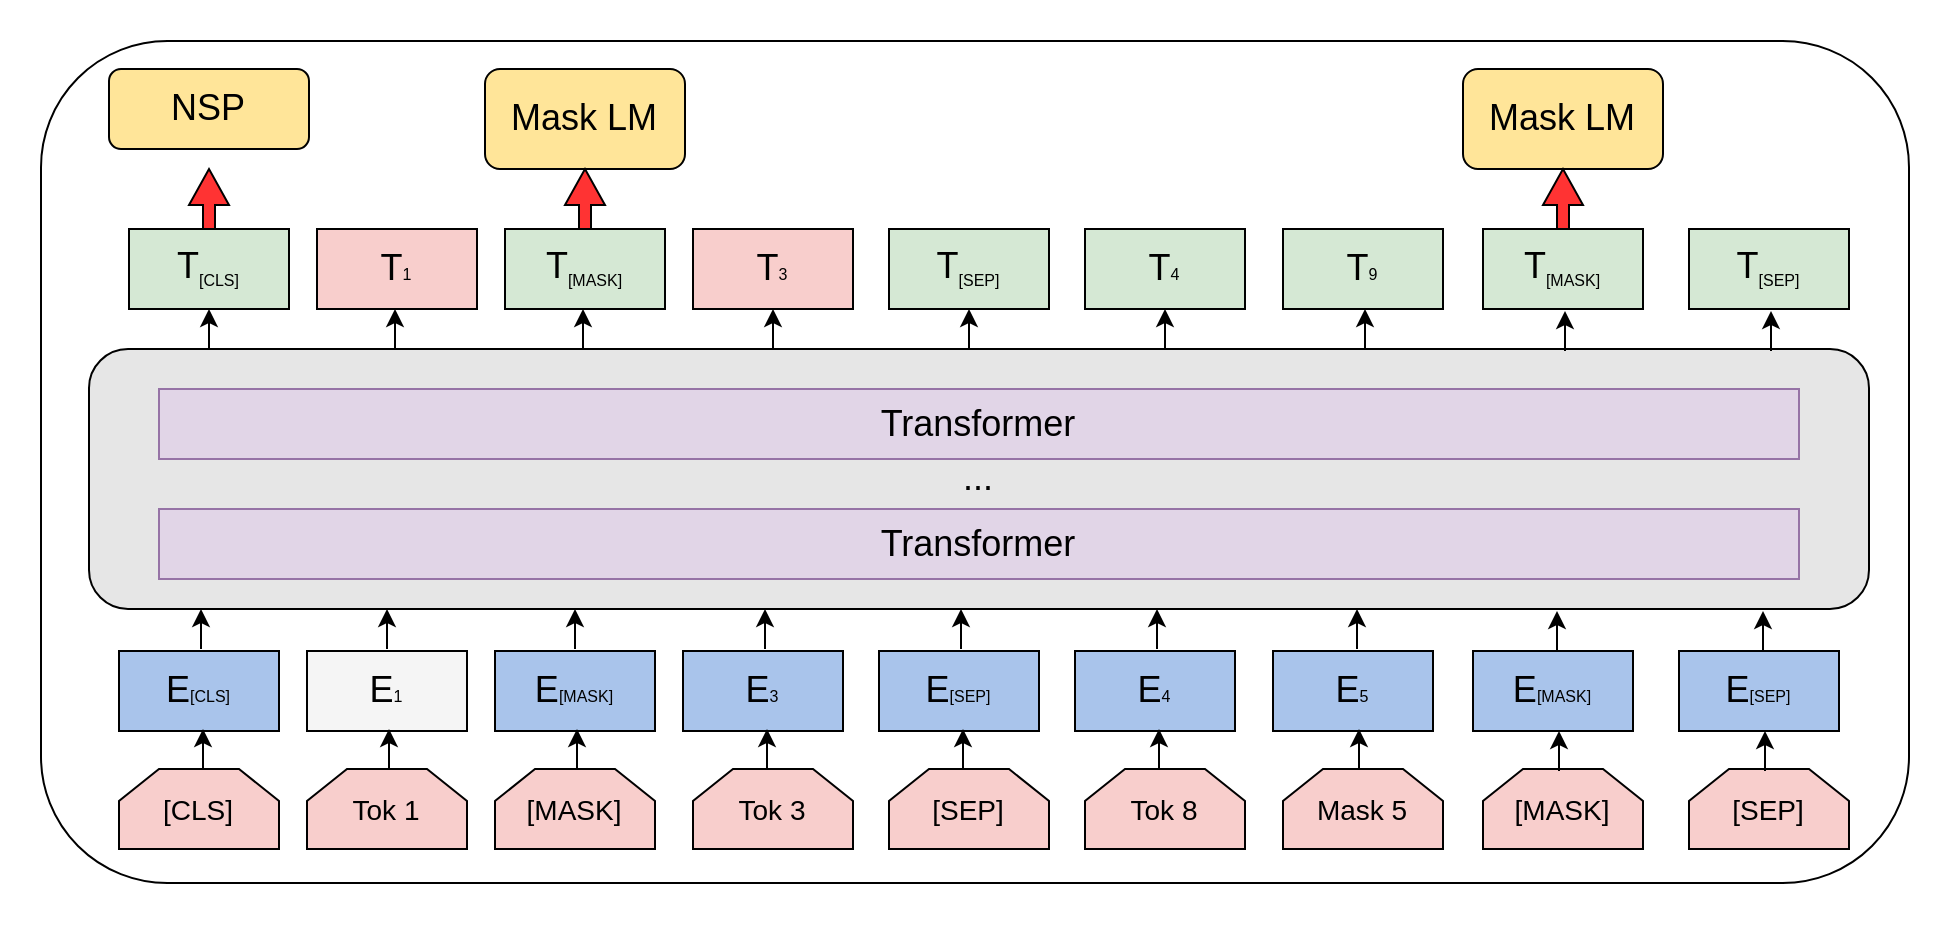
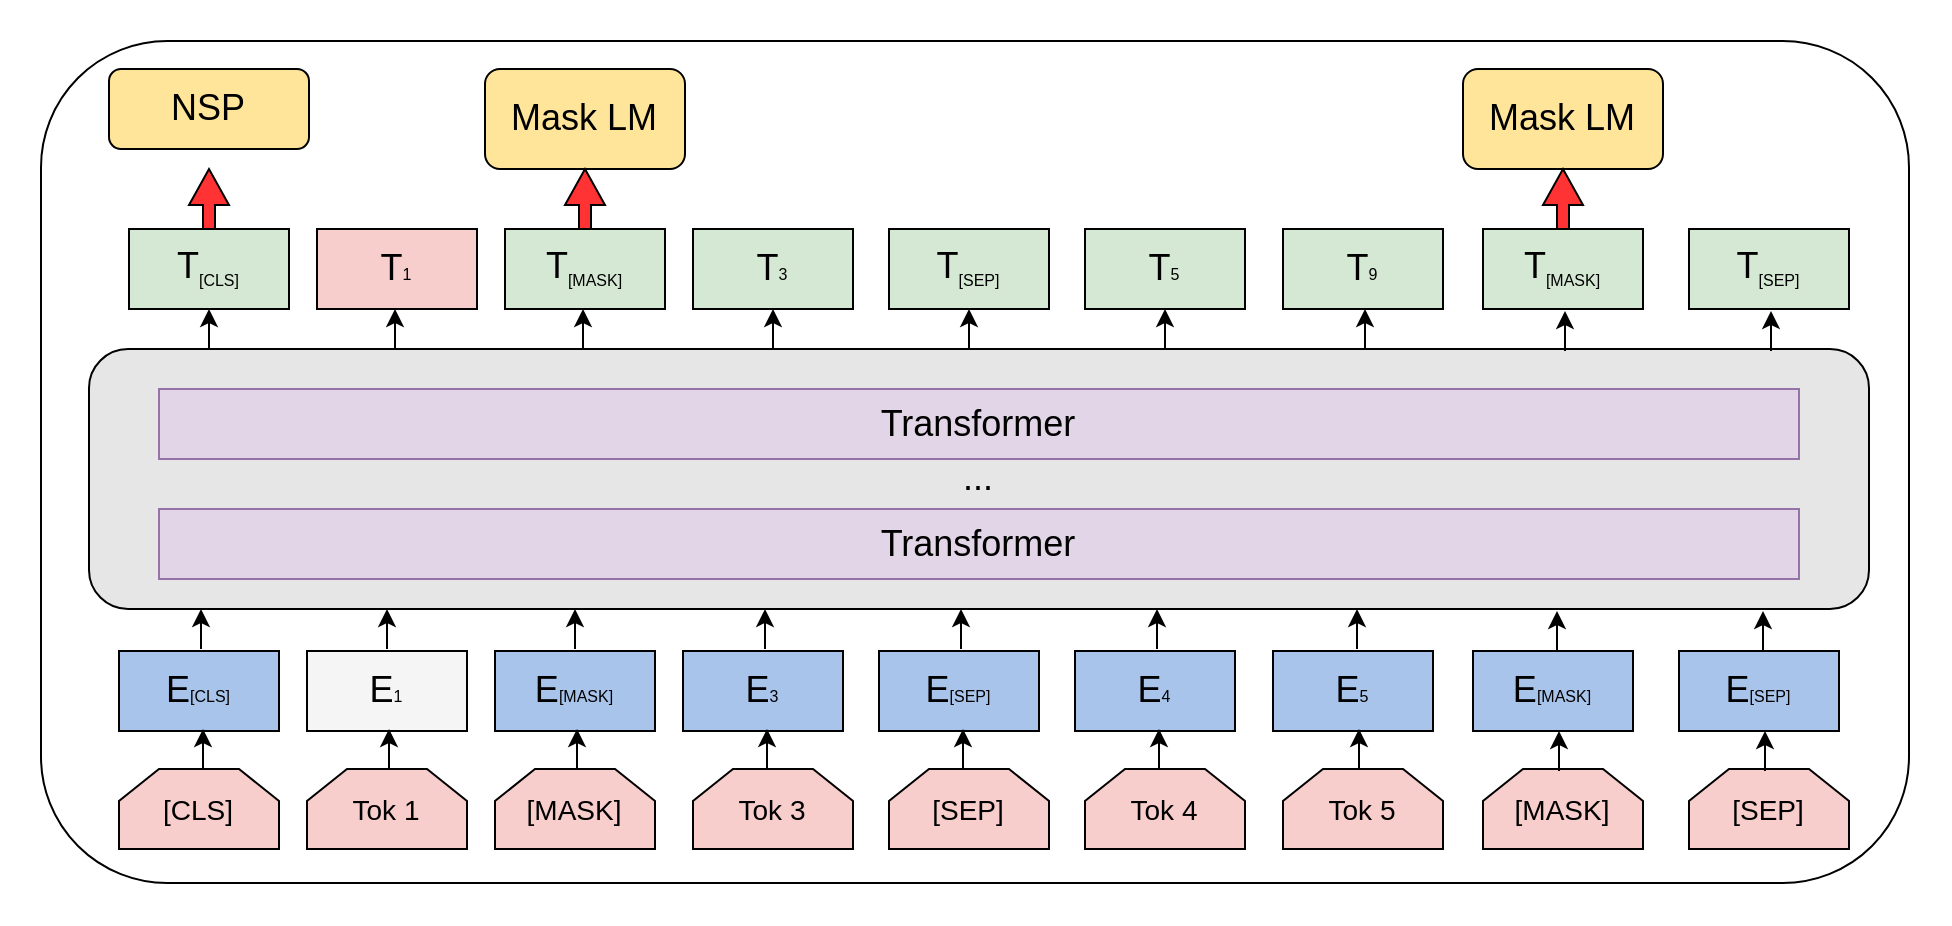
(773, 269) -> (773, 269)
(1165, 269) -> (1165, 269)
(1165, 809) -> (1165, 809)
(1363, 809) -> (1363, 809)
